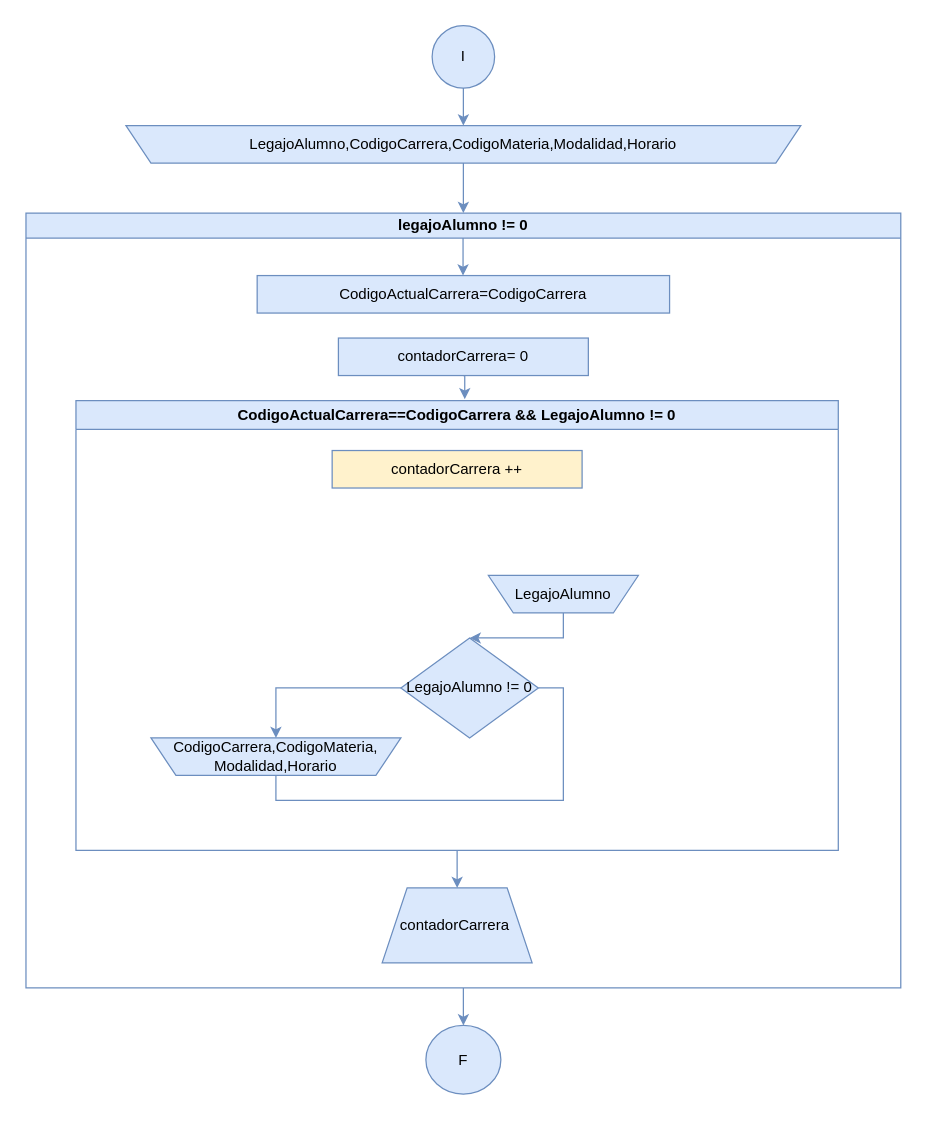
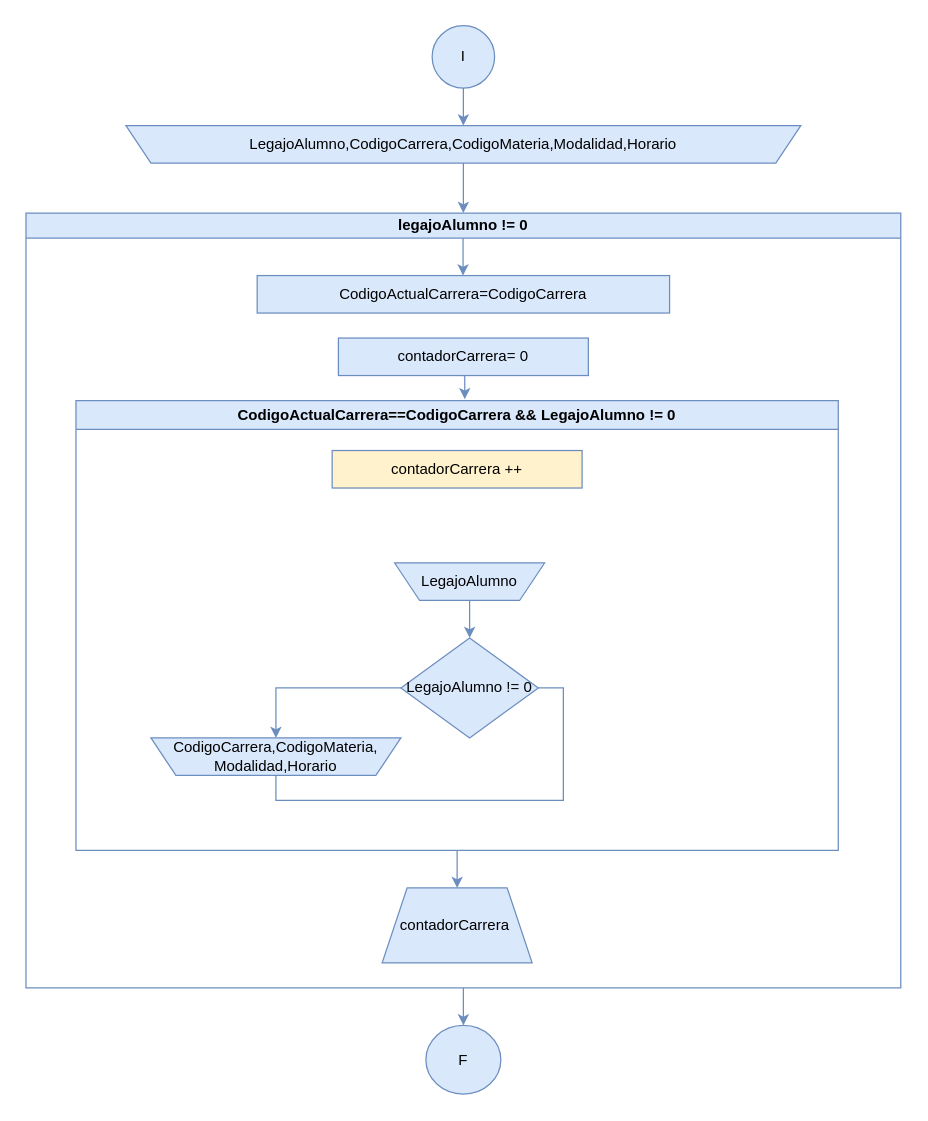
(563, 594) -> (469, 582)
